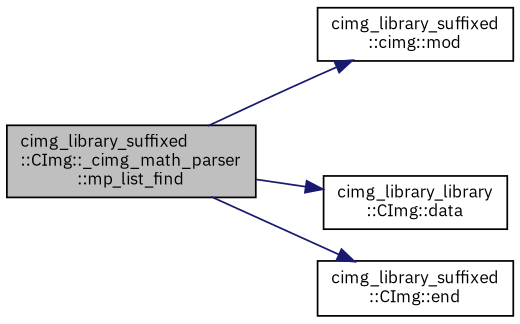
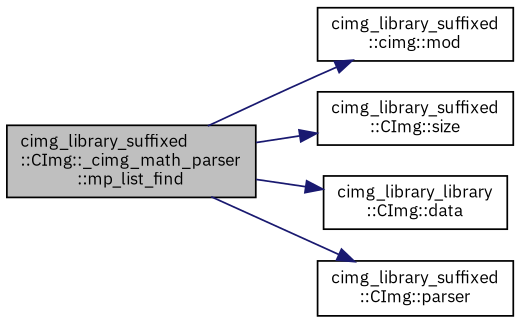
none -> (415, 118)
(415, 288) -> (415, 288)
